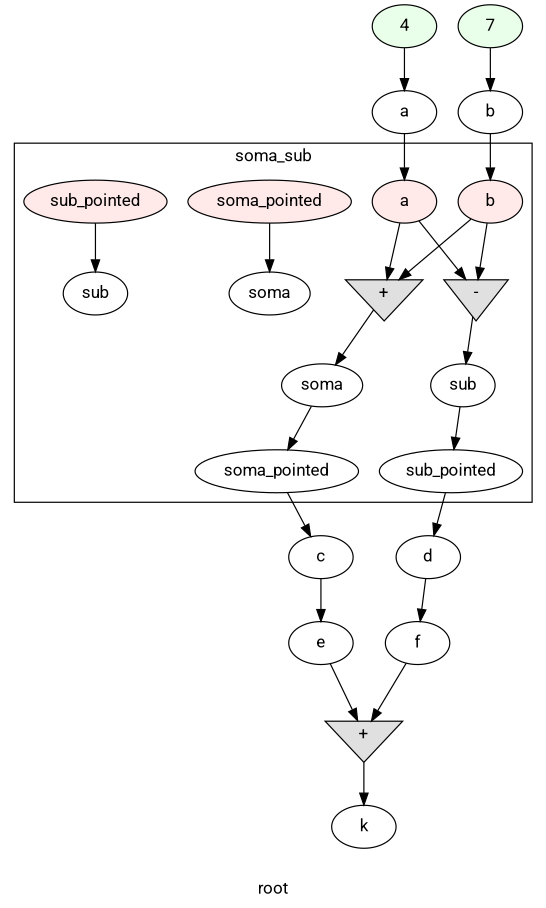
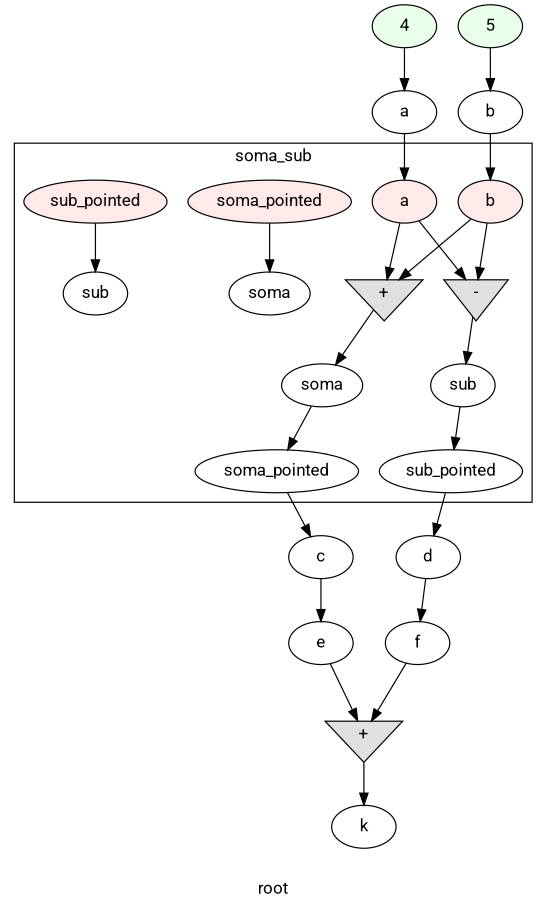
(490, 26) -> (490, 26)
